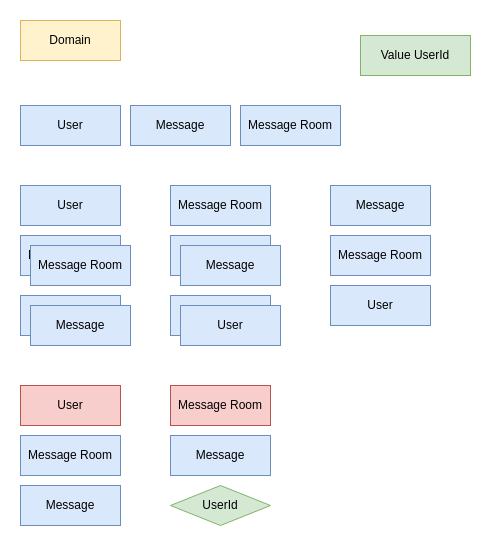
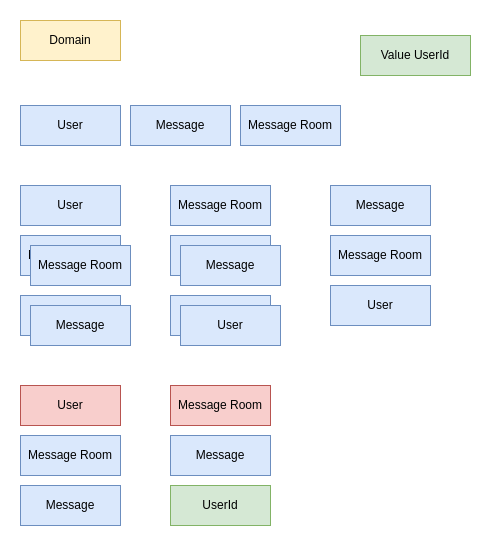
(221, 506) -> (221, 506)
